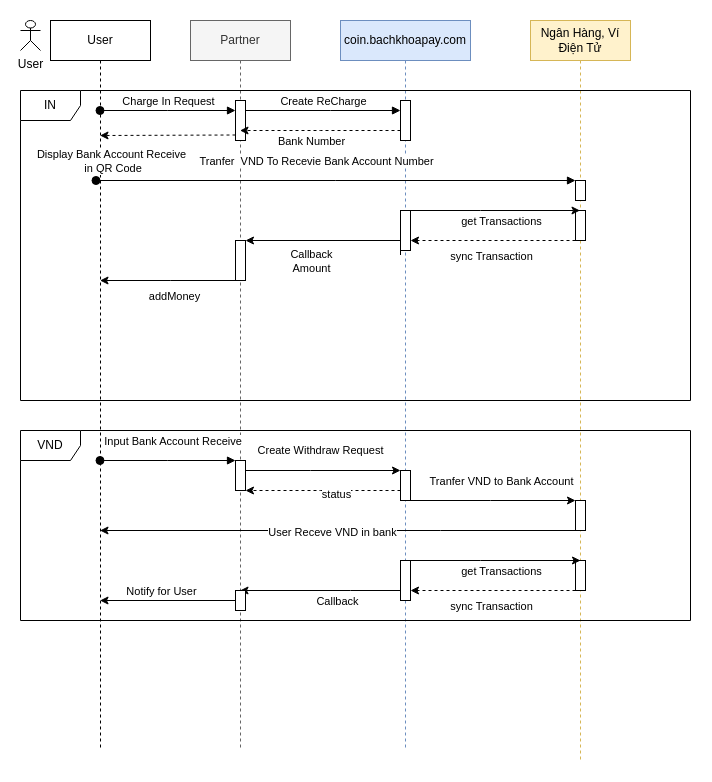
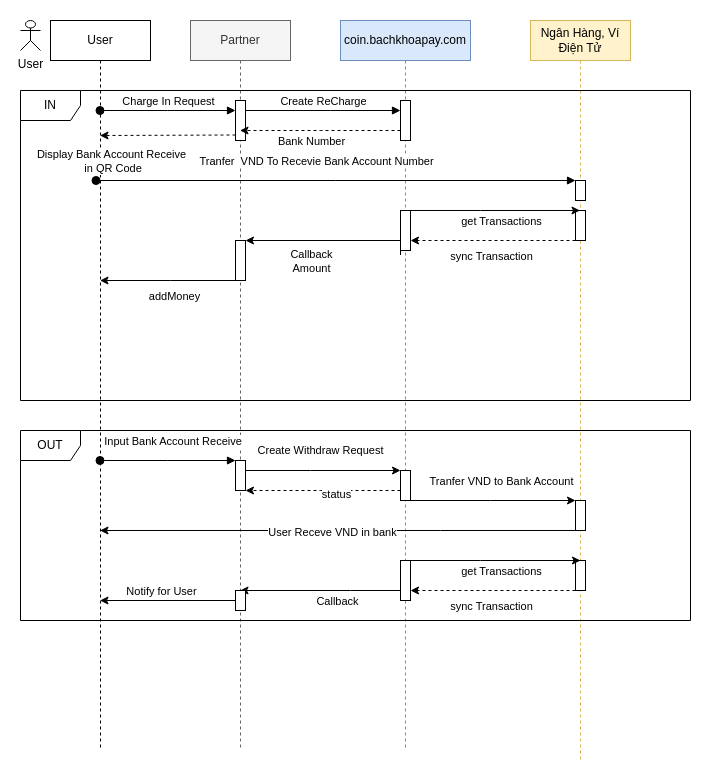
(51, 446) -> (51, 446)
